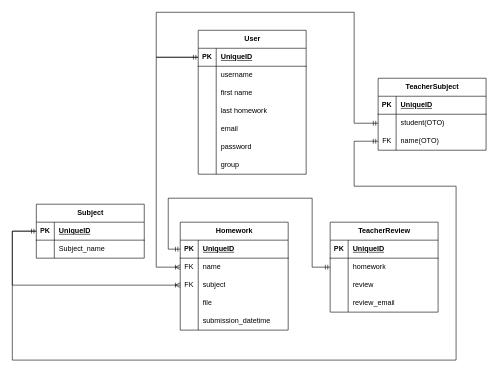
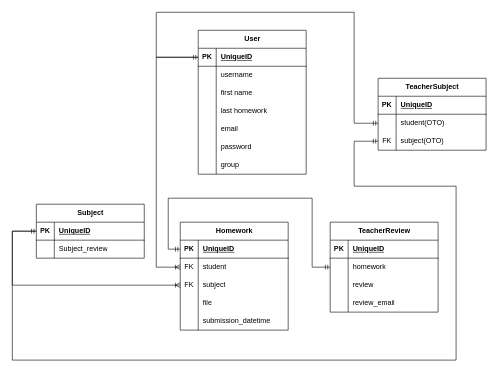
(419, 141) -> (425, 141)
(83, 249) -> (86, 249)
(211, 267) -> (217, 267)
